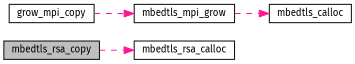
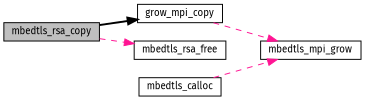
(247, 14) -> (241, 70)
none -> (114, 23)
(184, 50) -> (180, 50)
